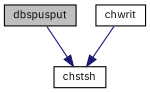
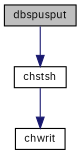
(103, 42) -> (40, 103)
